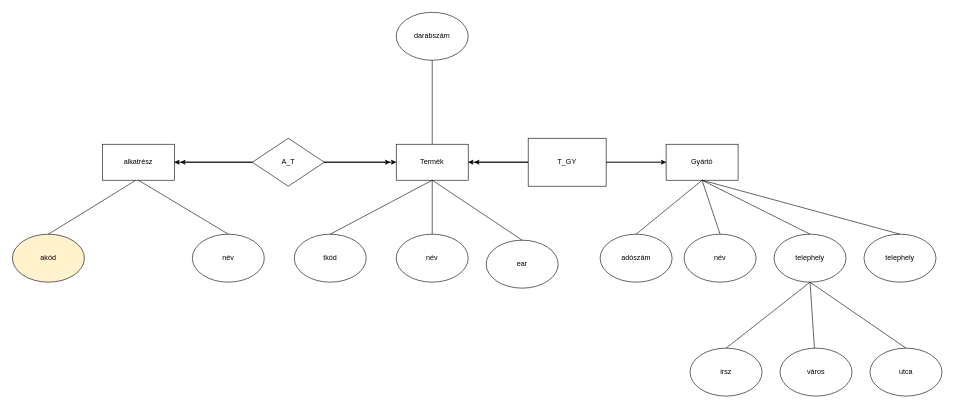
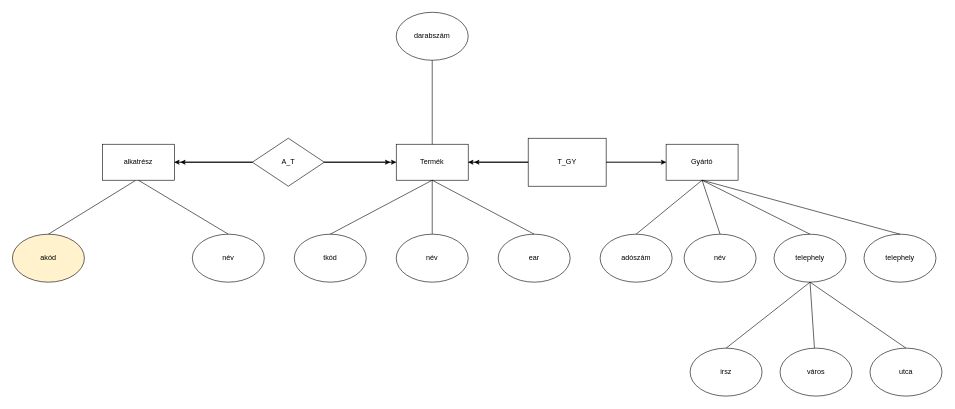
(522, 264) -> (534, 258)
